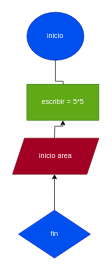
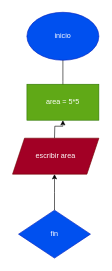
(55, 36) -> (63, 36)
(63, 102) -> (63, 102)
(56, 156) -> (56, 156)
